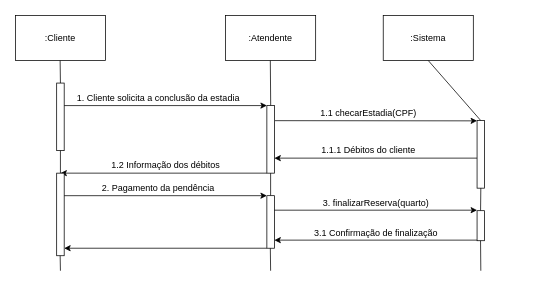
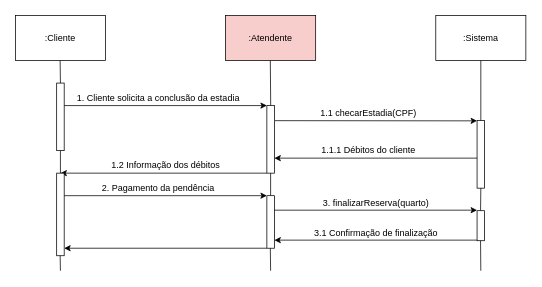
(270, 38) -> (270, 38)
(428, 38) -> (480, 38)
